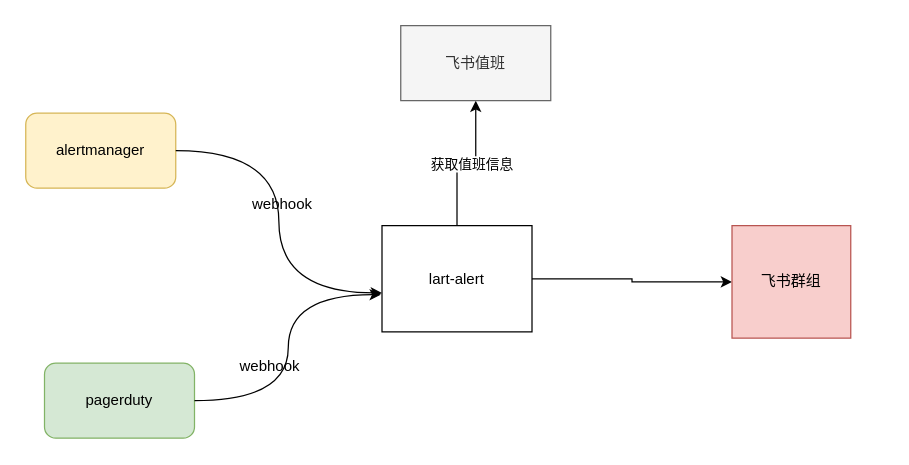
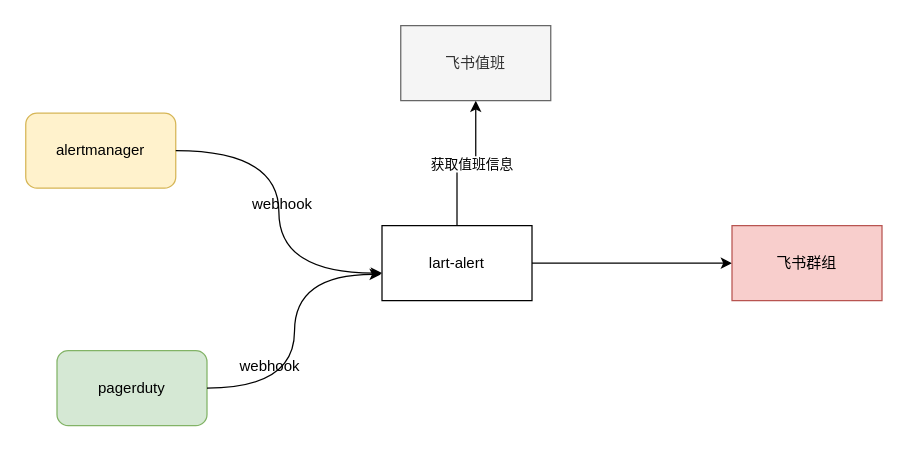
(457, 279) -> (457, 263)
(791, 282) -> (807, 263)
(119, 401) -> (132, 388)
